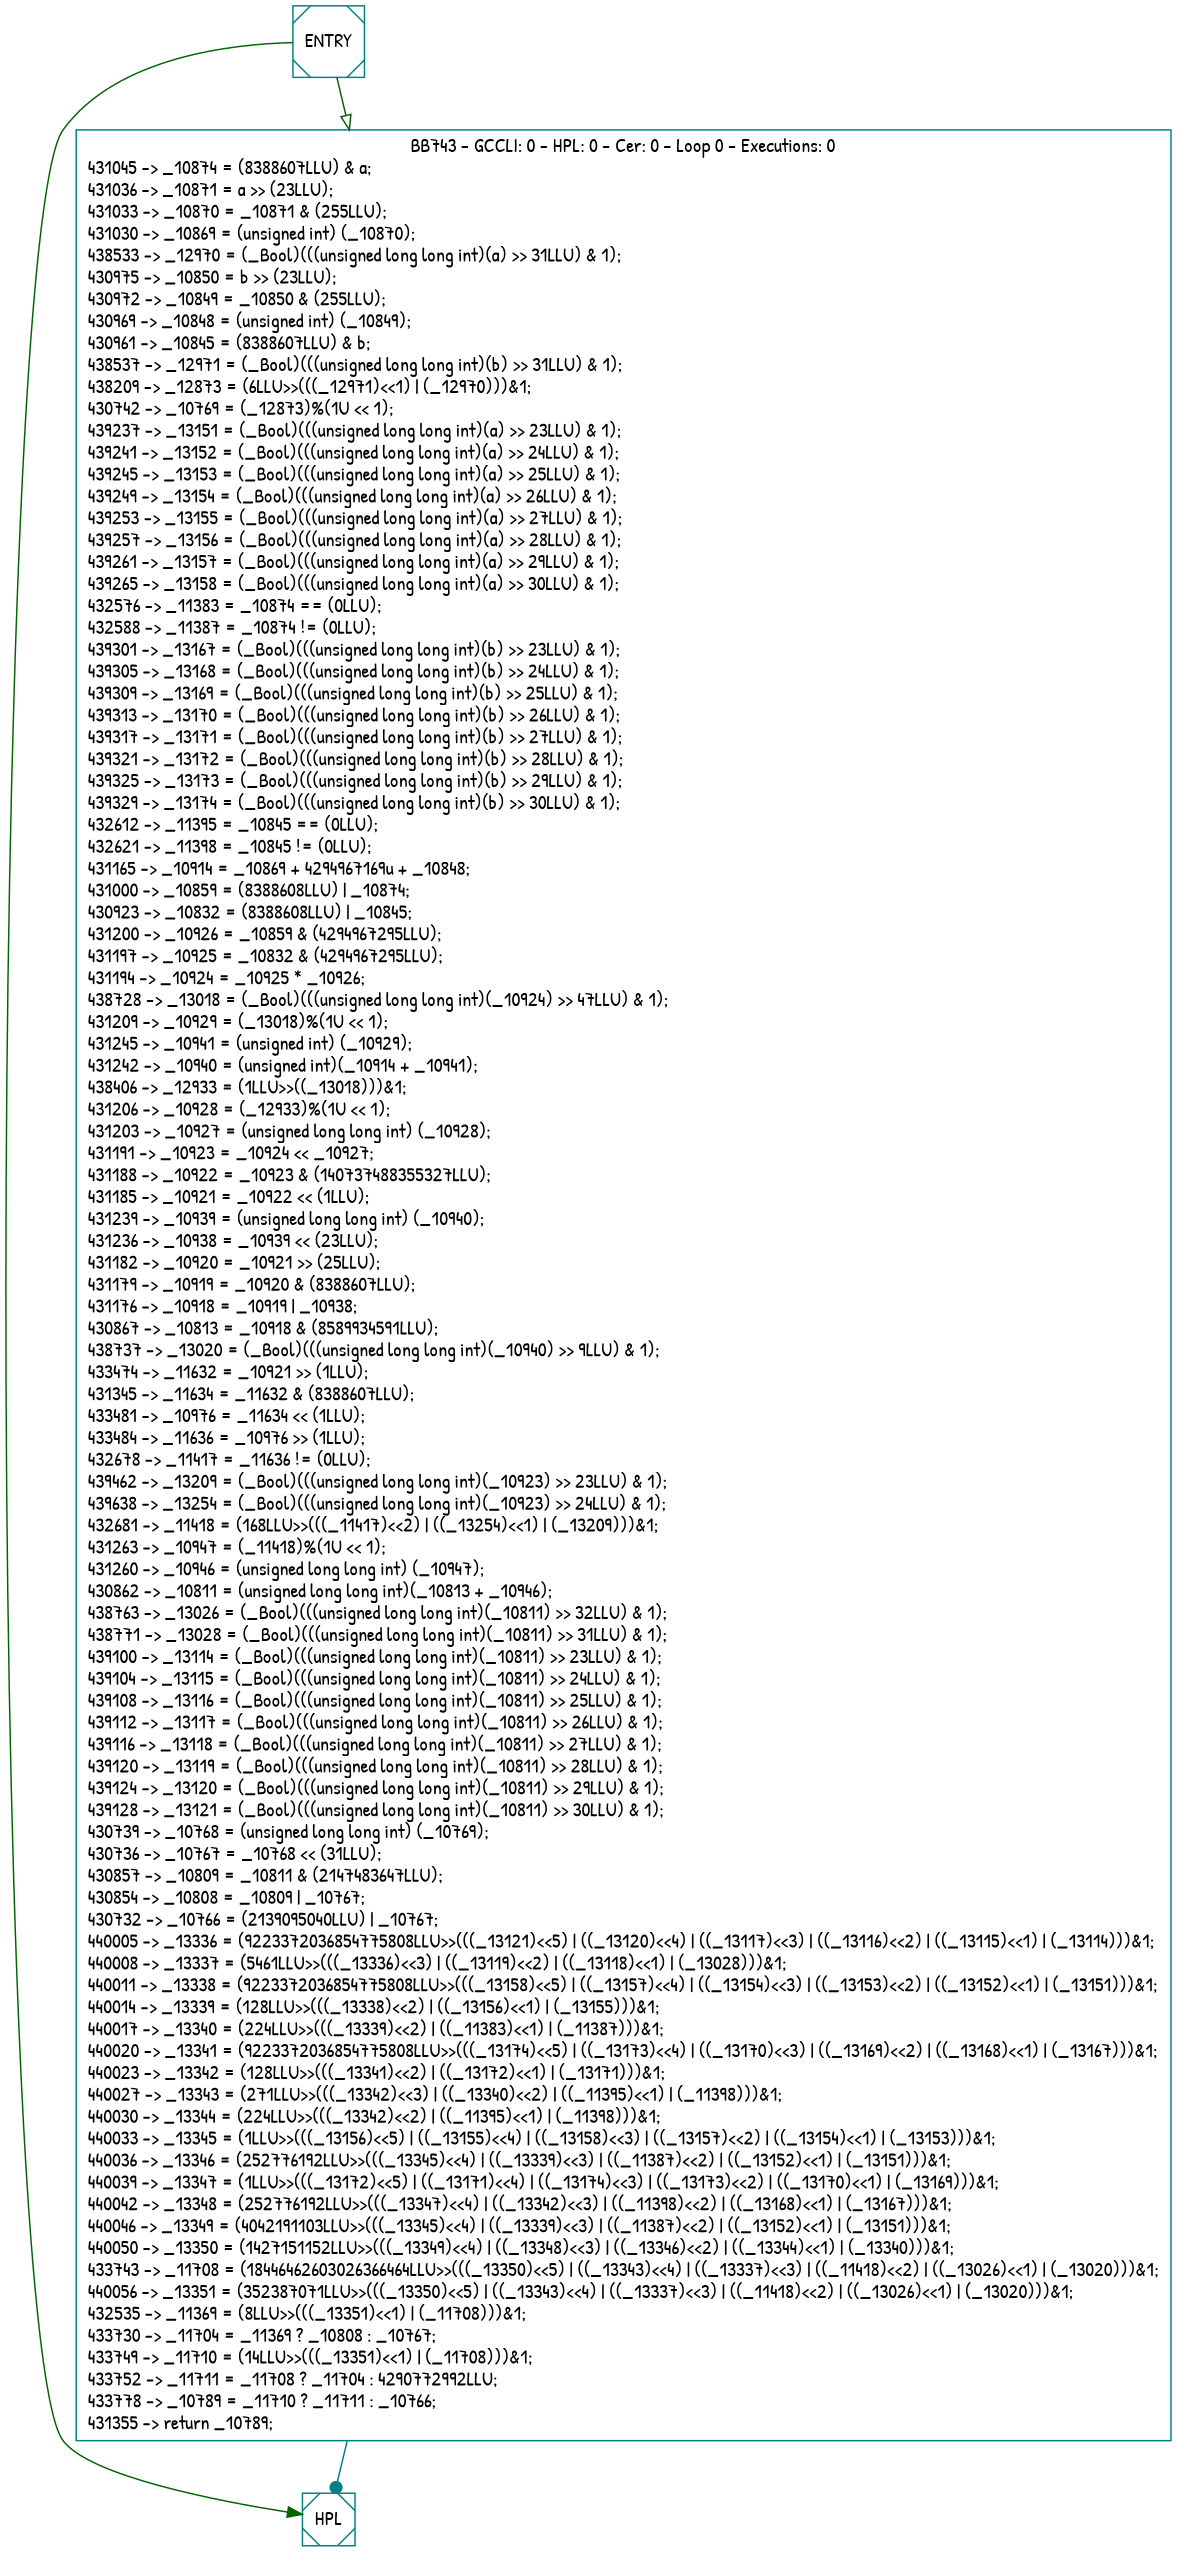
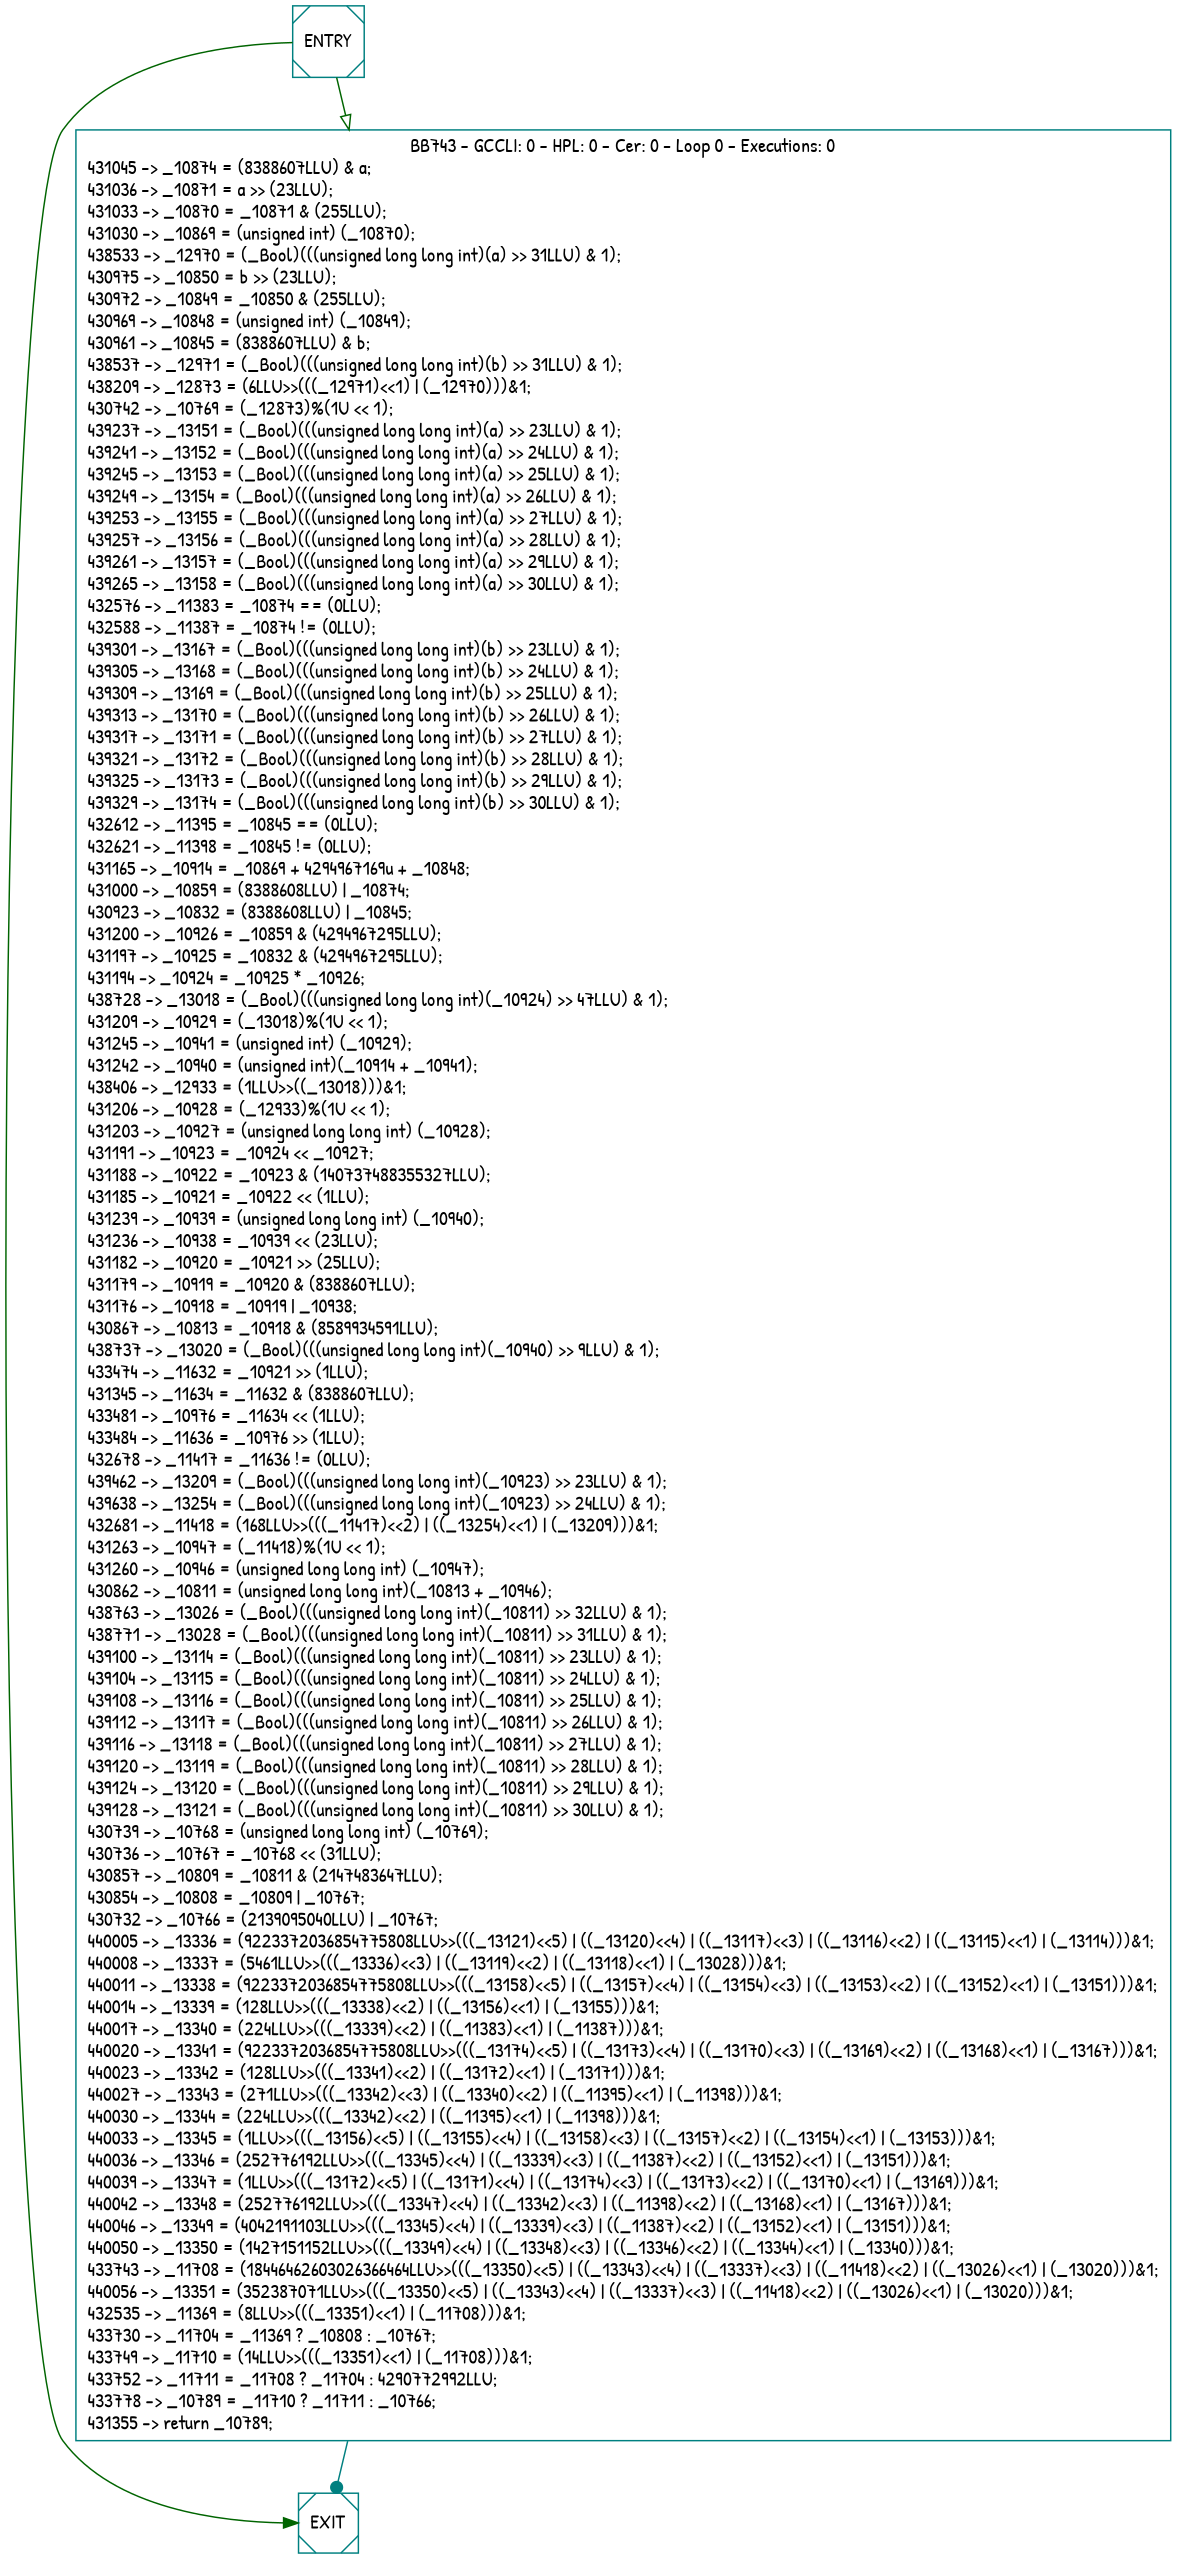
(329, 2519) -> (328, 2523)
